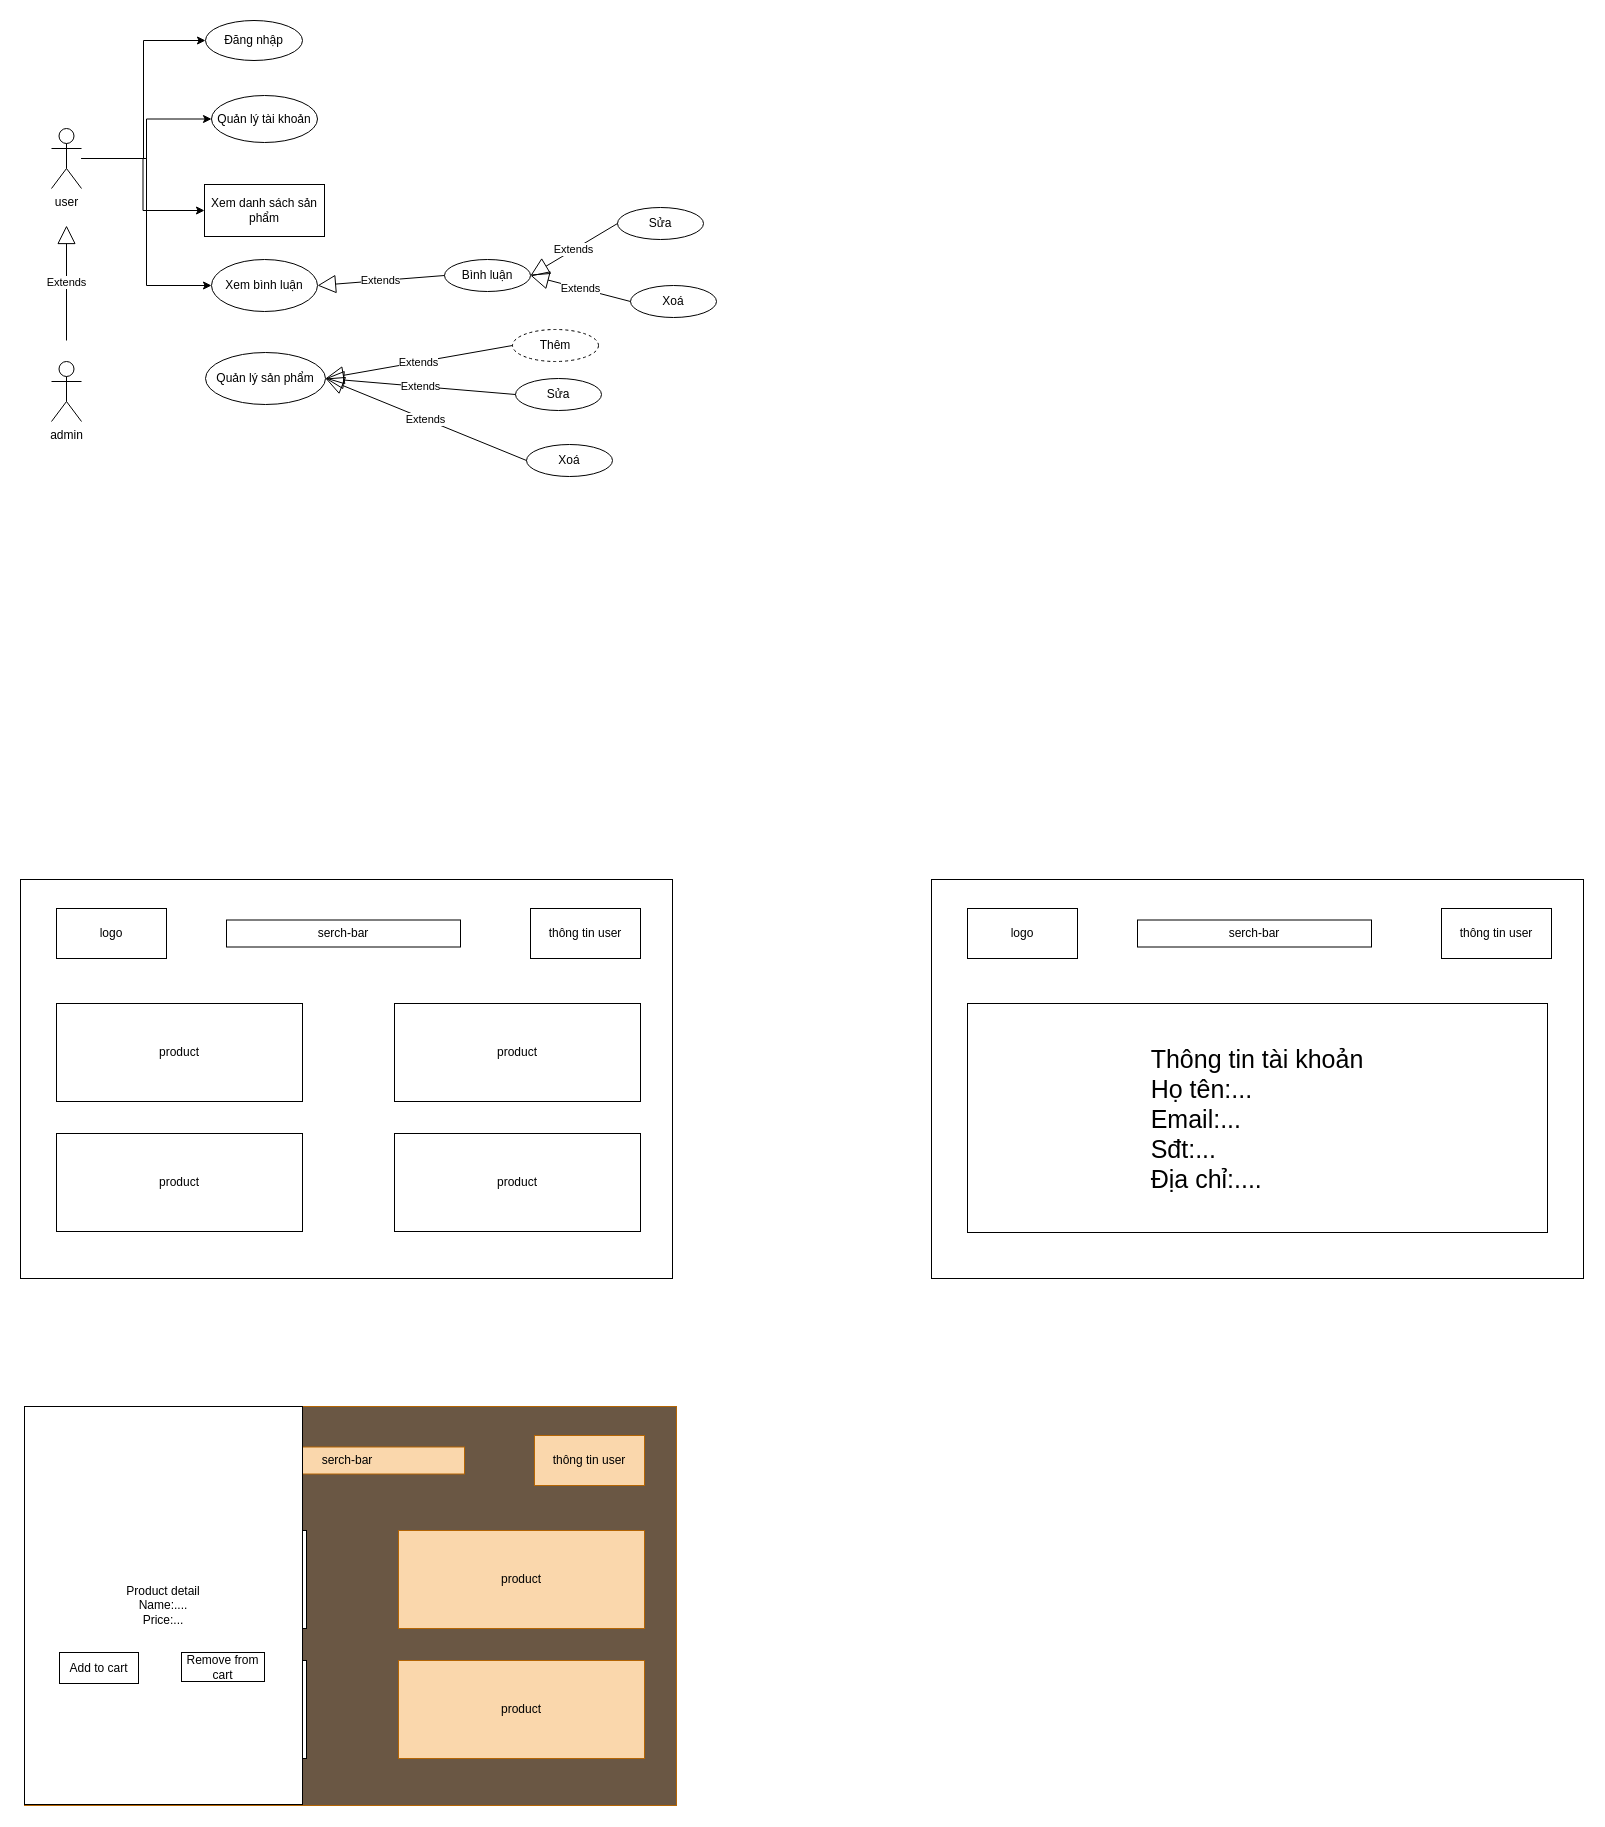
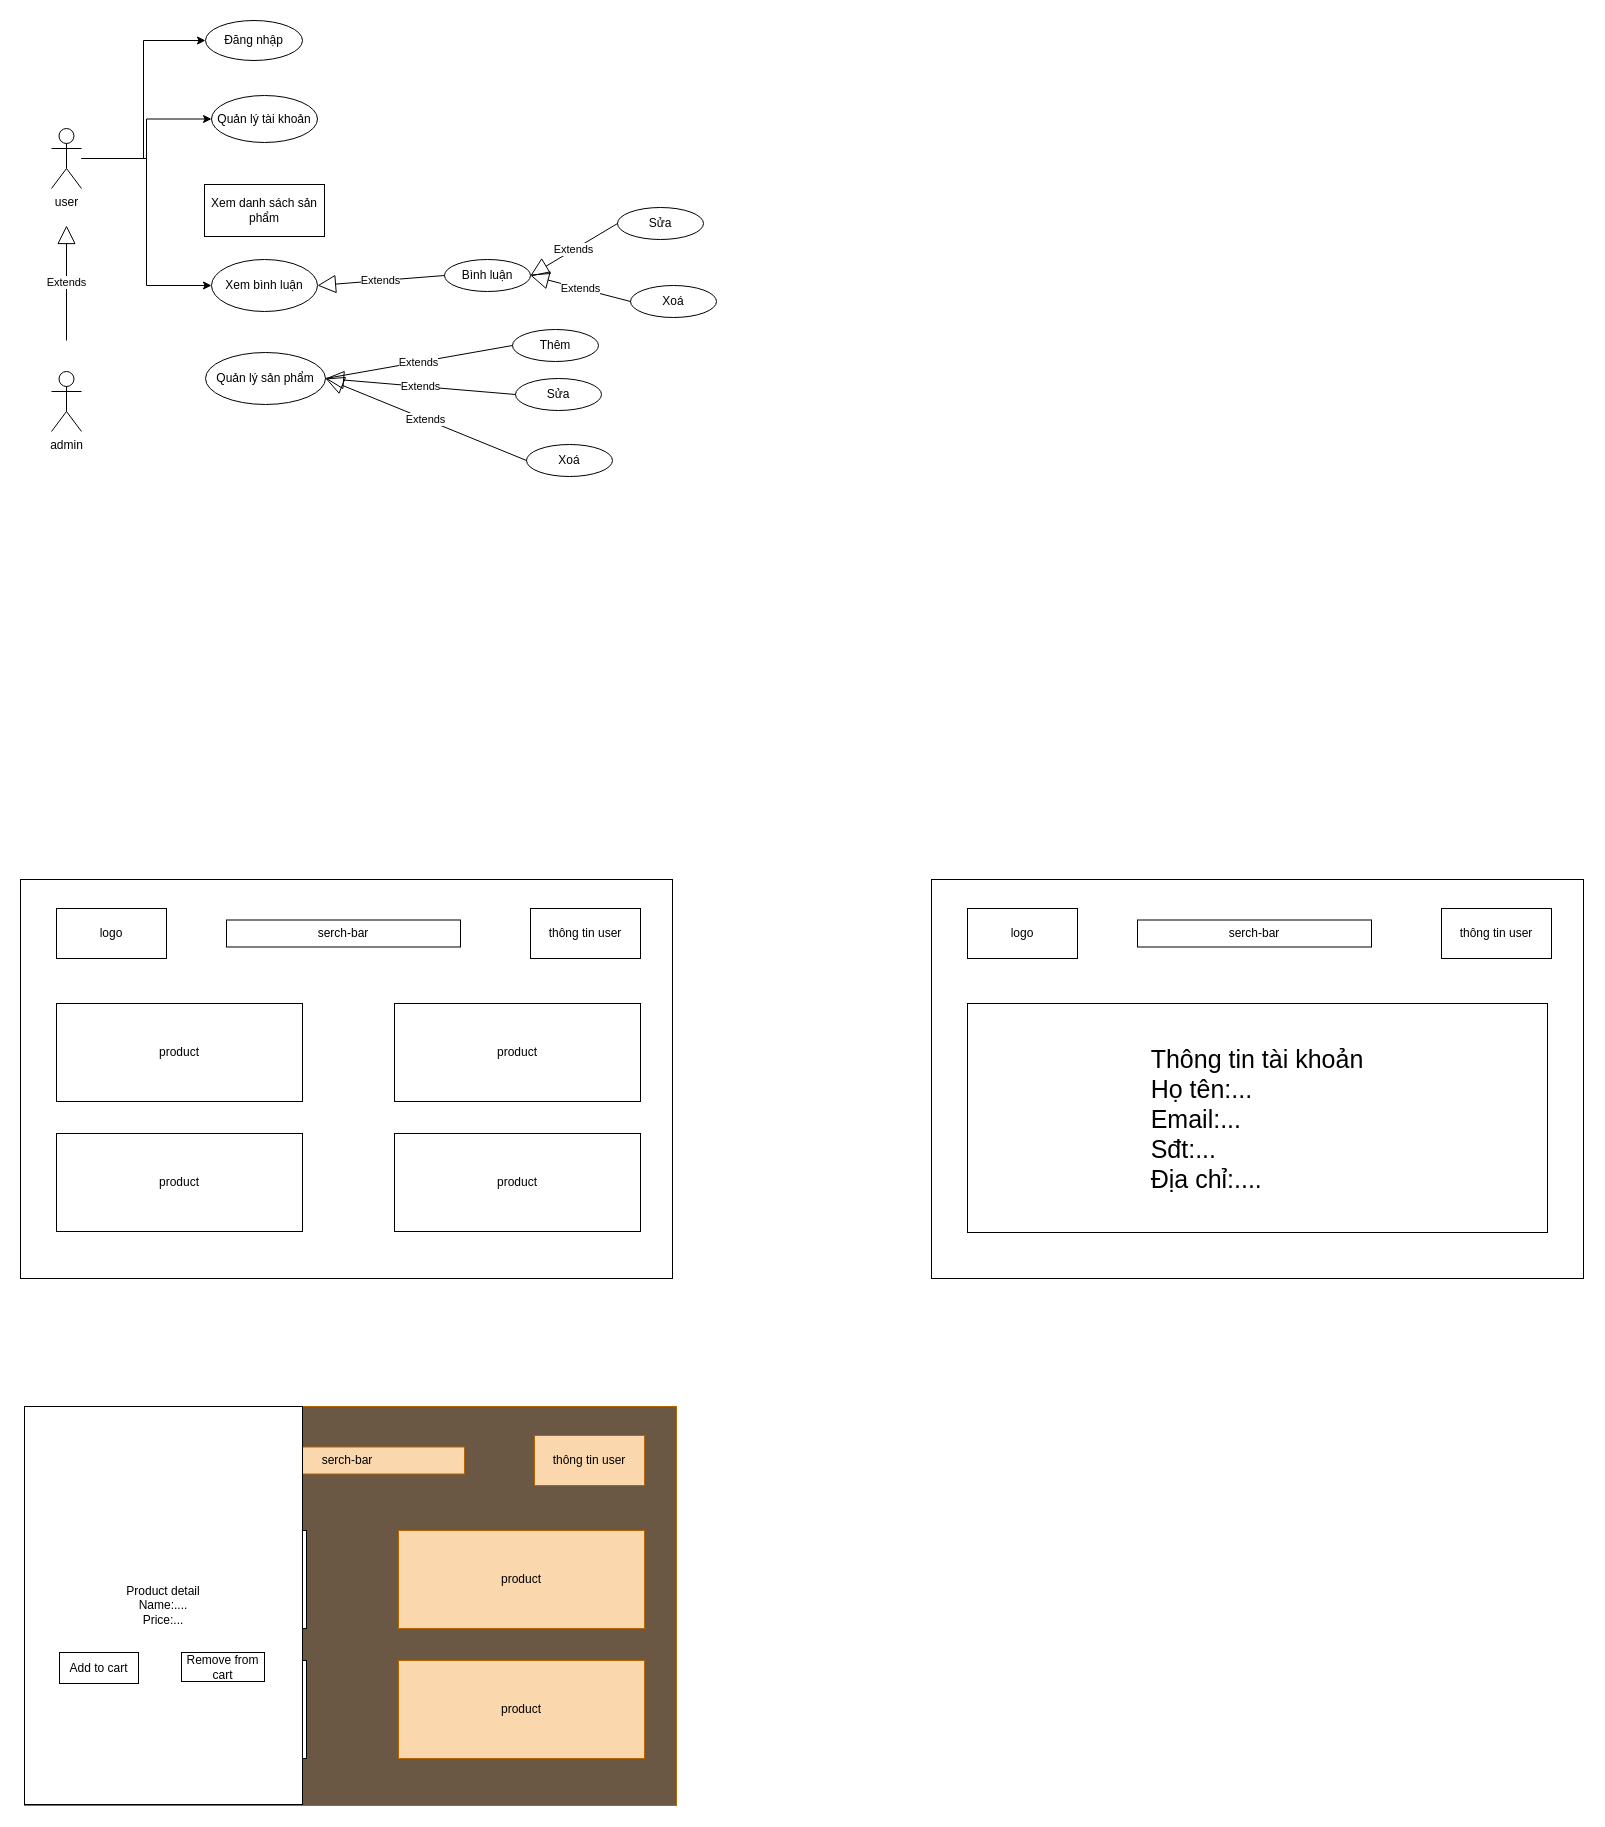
(144, 211) -> none
(556, 346) -> (556, 346)
(344, 375) -> (335, 377)
(67, 392) -> (67, 402)
